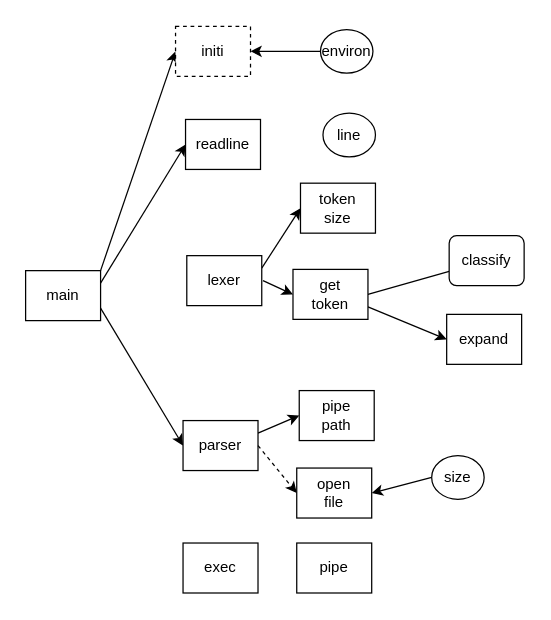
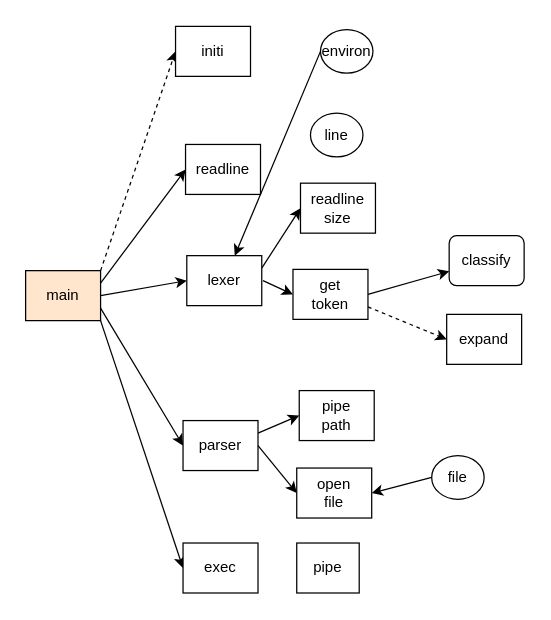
(213, 51) -> (213, 51)
(290, 51) -> (279, 149)
(349, 135) -> (337, 135)
(223, 144) -> (223, 169)
(137, 163) -> (137, 163)
(338, 208) -> (338, 208)
(443, 273) -> (440, 274)
none -> (139, 289)
(63, 296) -> (63, 296)
(403, 321) -> (403, 321)
none -> (141, 441)
(275, 466) -> (275, 466)
(458, 478) -> (458, 478)
(334, 568) -> (328, 568)
